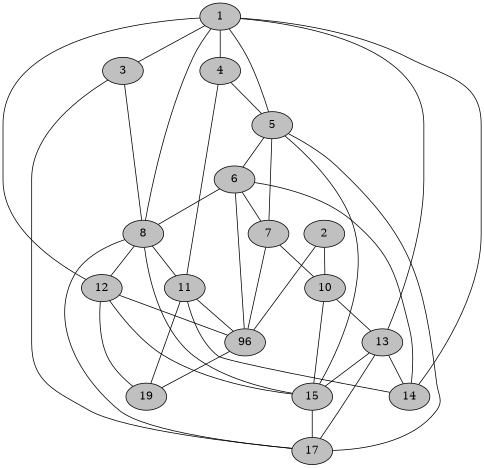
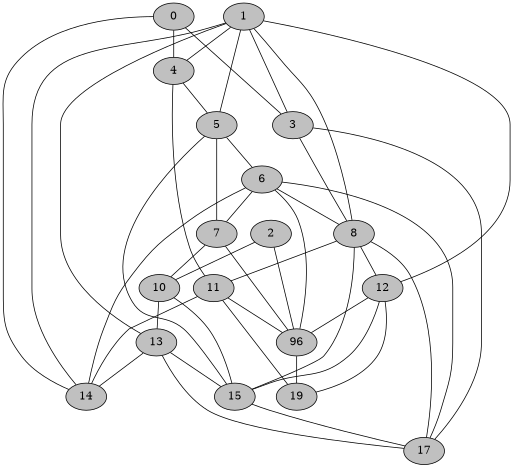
none -> (174, 17)
(424, 304) -> (445, 257)
